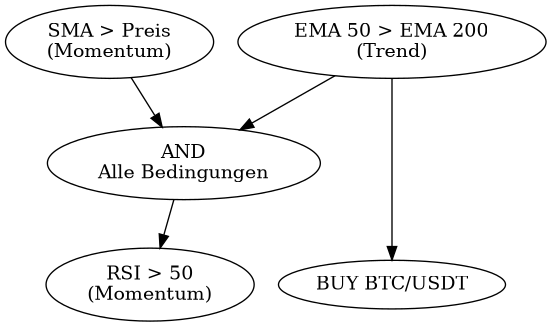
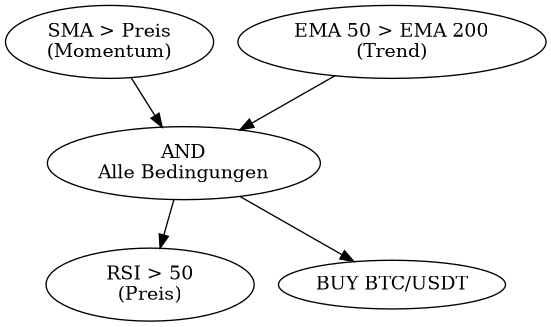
(392, 163) -> (291, 226)
(150, 285) -> (150, 285)
